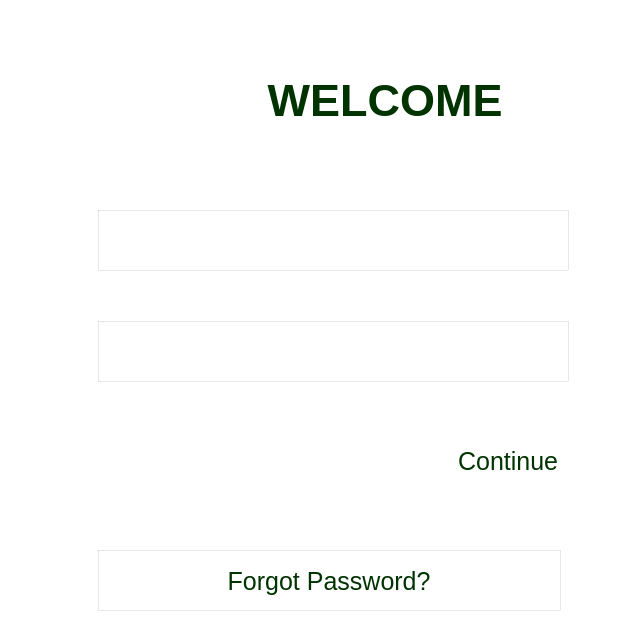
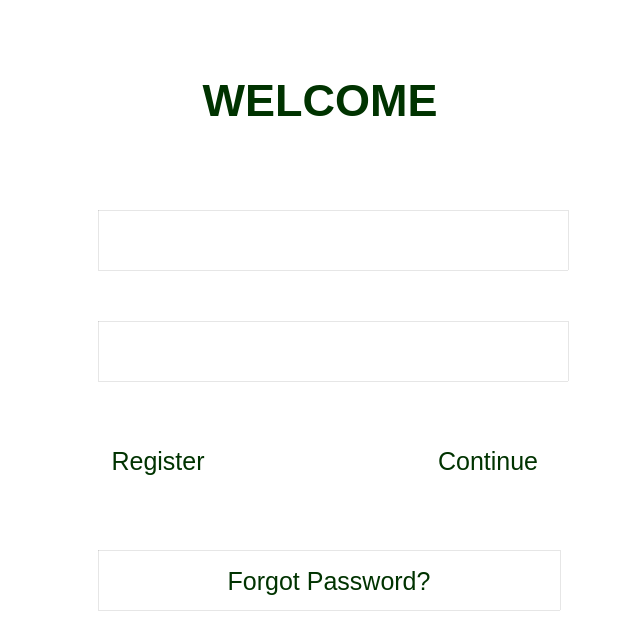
(386, 101) -> (321, 101)
none -> (159, 461)
(509, 461) -> (489, 461)
